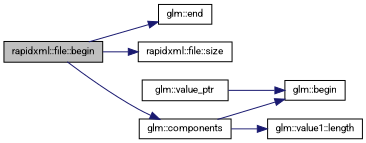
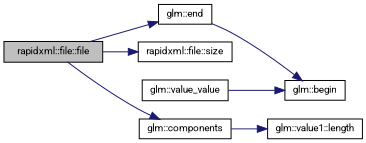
(53, 52) -> (53, 52)
(185, 90) -> (185, 90)
(246, 111) -> (255, 47)
